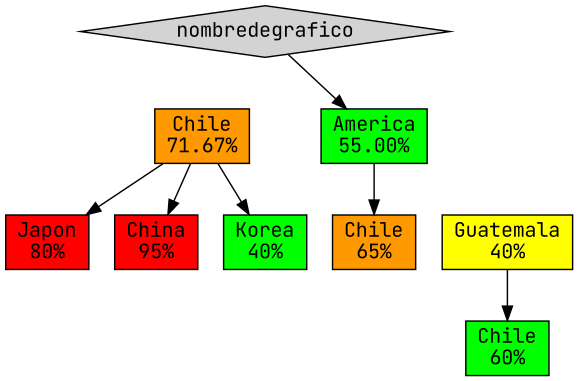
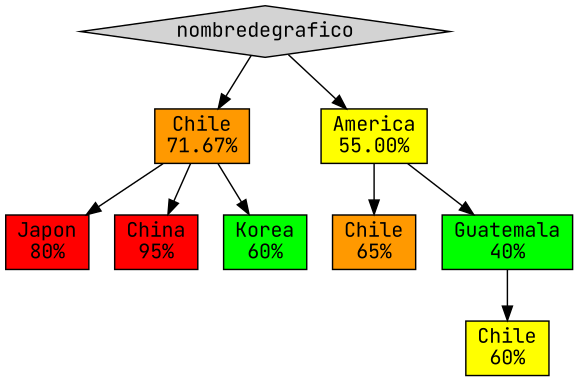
none -> (239, 76)
(374, 136) -> (374, 136)
none -> (435, 185)
(265, 242) -> (265, 242)
(507, 242) -> (507, 242)
(507, 348) -> (507, 348)
